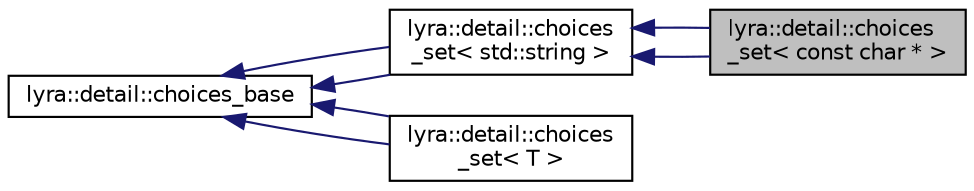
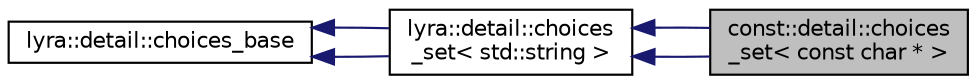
(838, 42) -> (839, 42)
(511, 148) -> none
